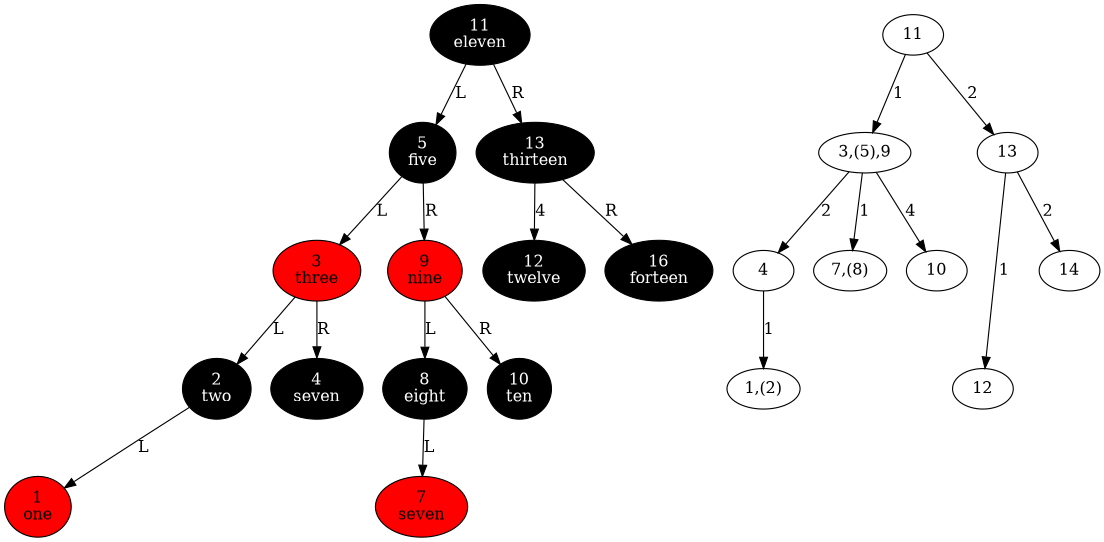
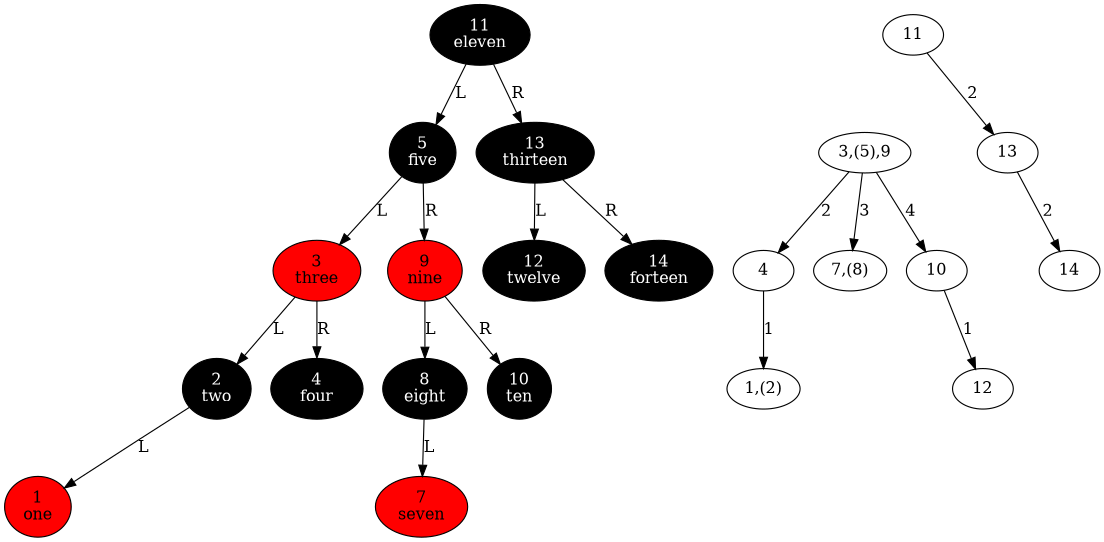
(891, 88) -> none
(541, 212) -> (541, 212)
(865, 212) -> (865, 212)
(996, 265) -> (958, 324)
(659, 271) -> (659, 271)
(317, 389) -> (317, 389)
